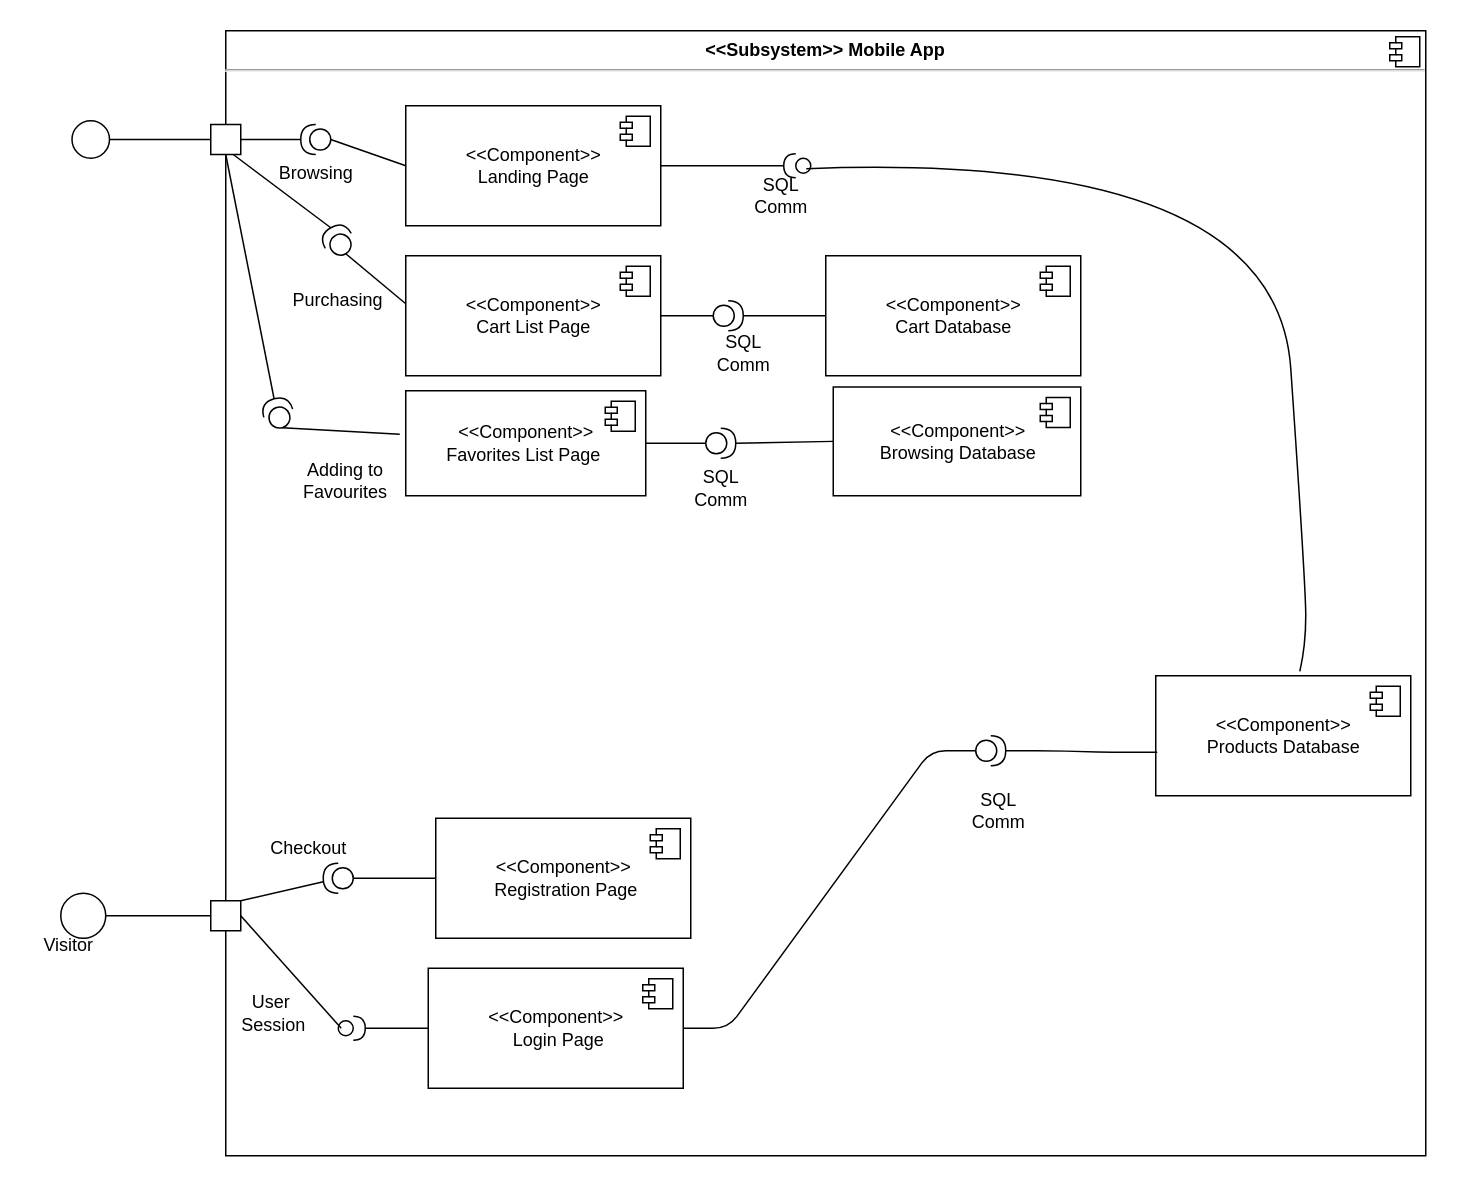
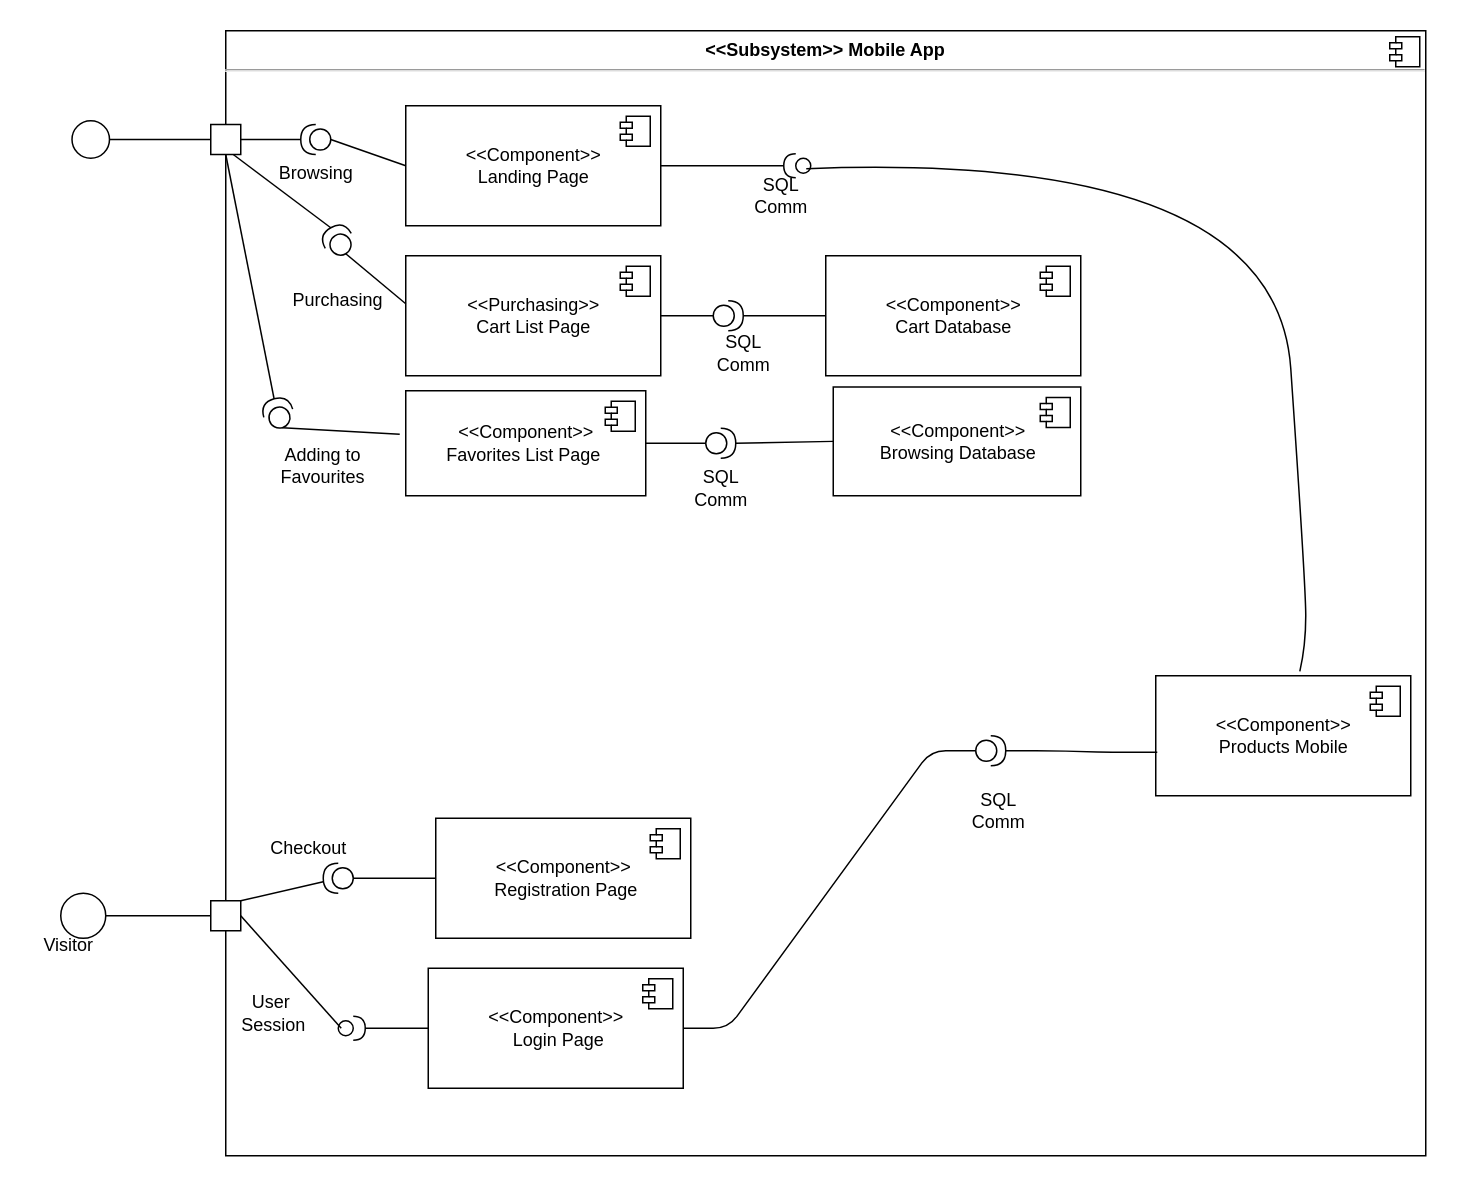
(534, 316) -> (534, 316)
(346, 481) -> (323, 466)
(1284, 736) -> (1284, 736)
